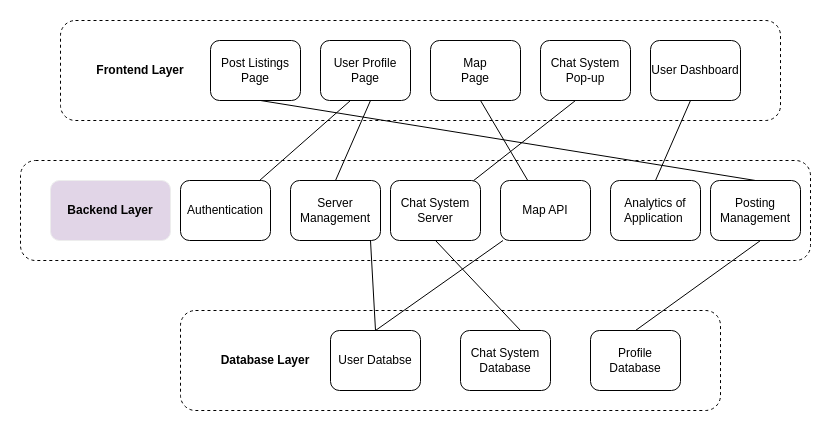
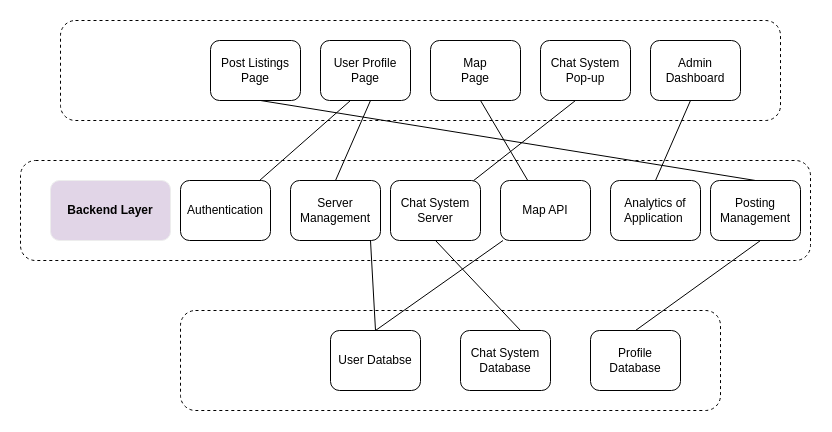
(141, 71) -> none
(696, 71) -> (696, 71)
(266, 361) -> none
